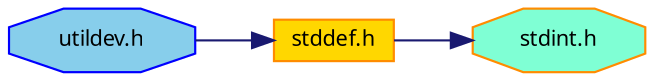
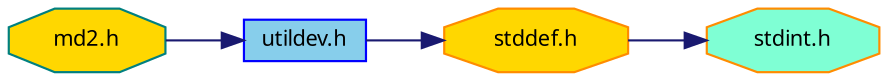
none -> (87, 40)
(102, 40) -> (305, 40)
(334, 40) -> (536, 40)
